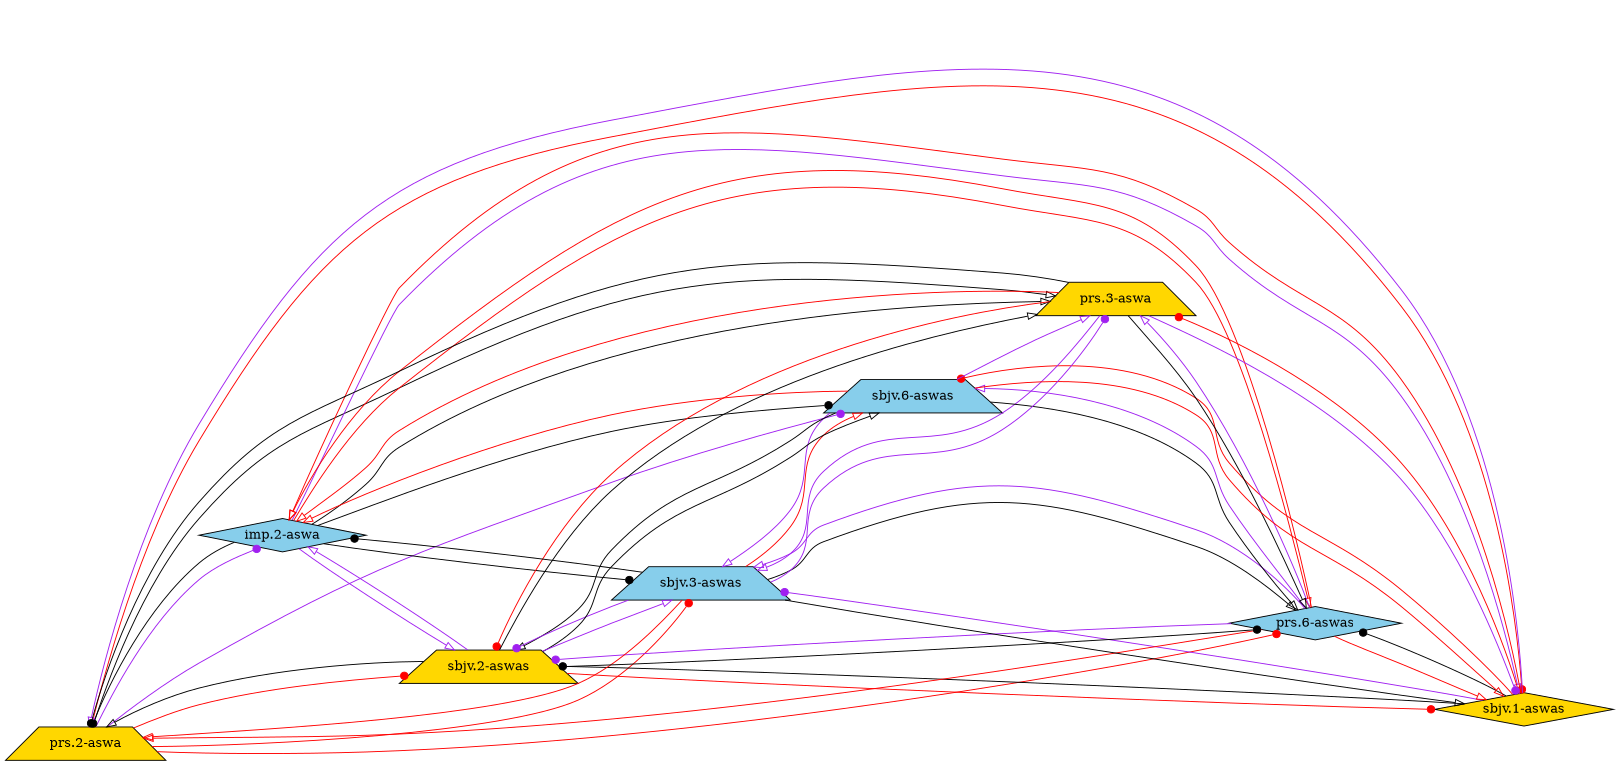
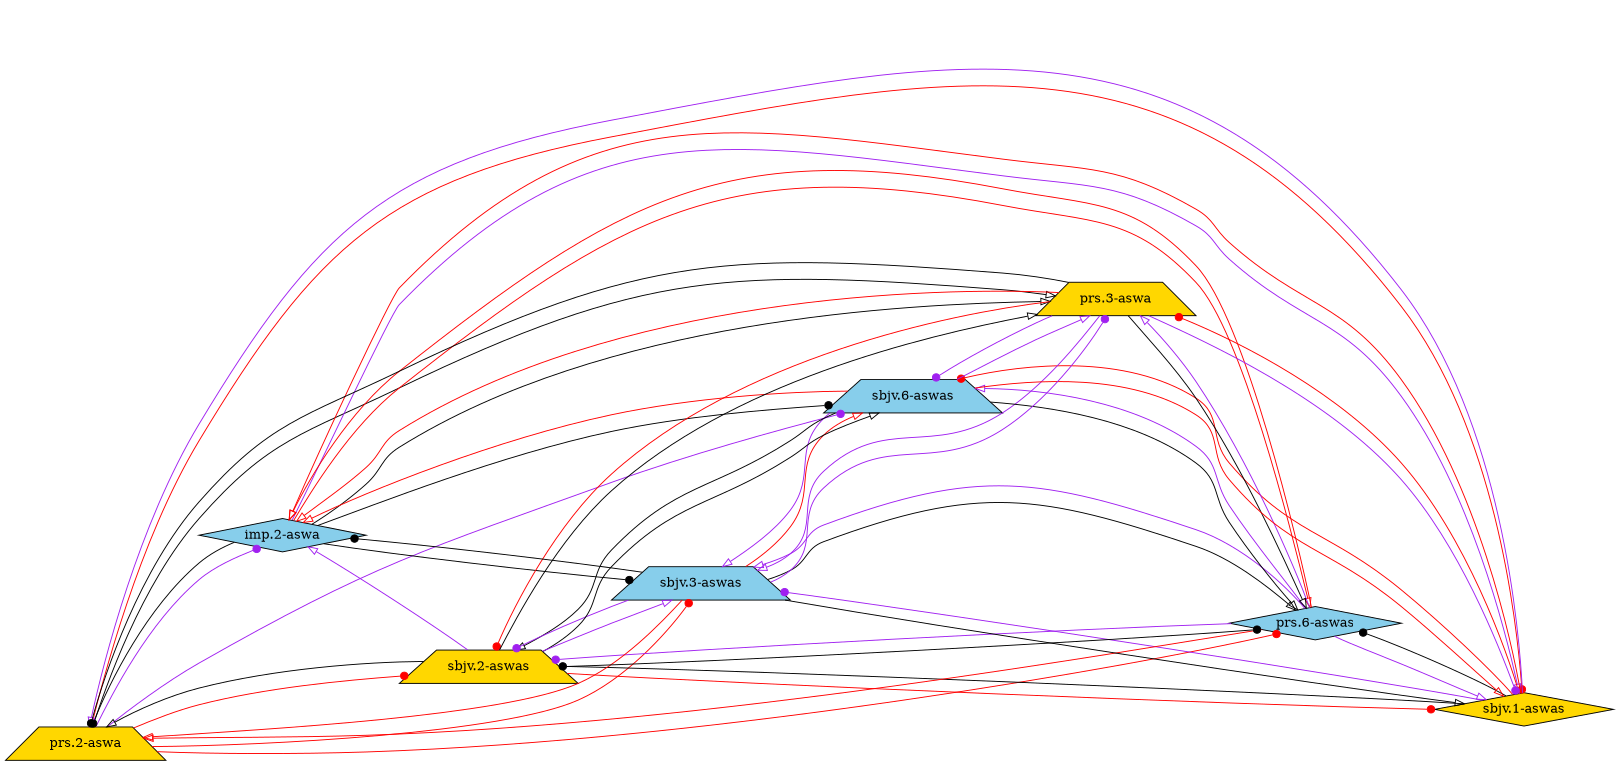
none -> (995, 344)
(372, 598) -> none
(1406, 666) -> (1406, 666)
